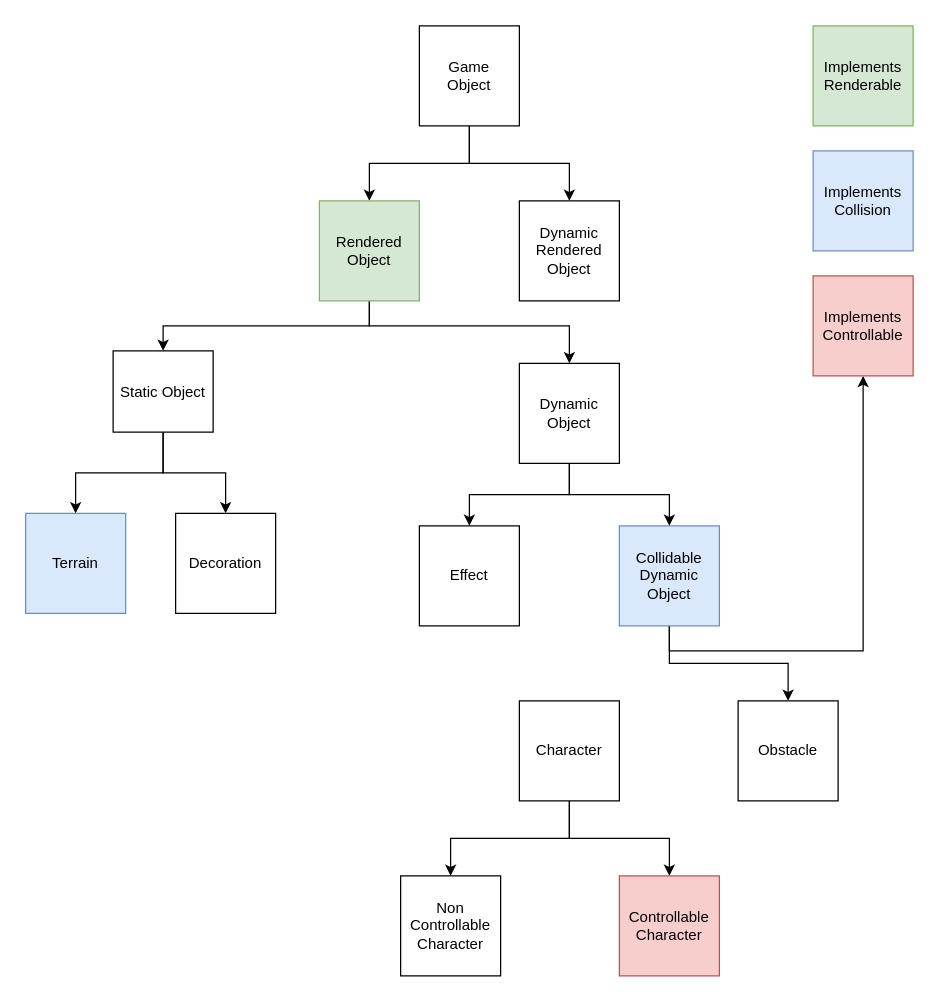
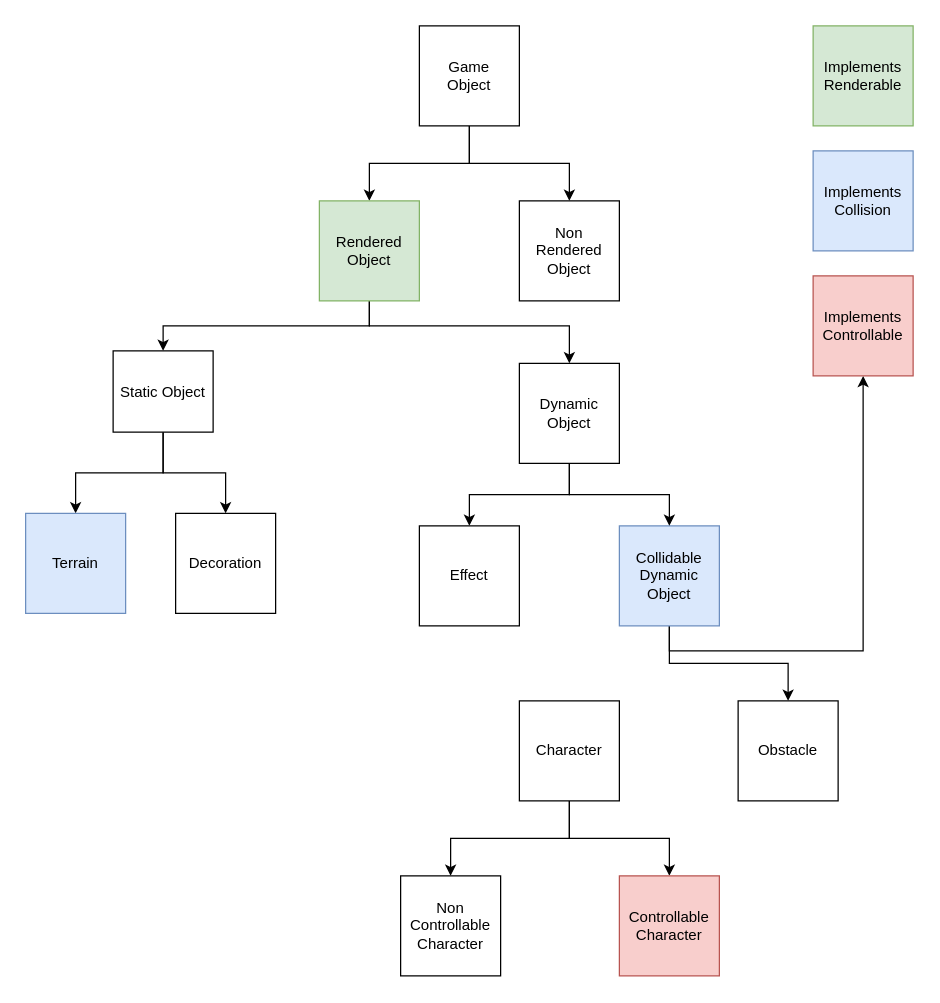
(569, 251) -> (569, 251)
